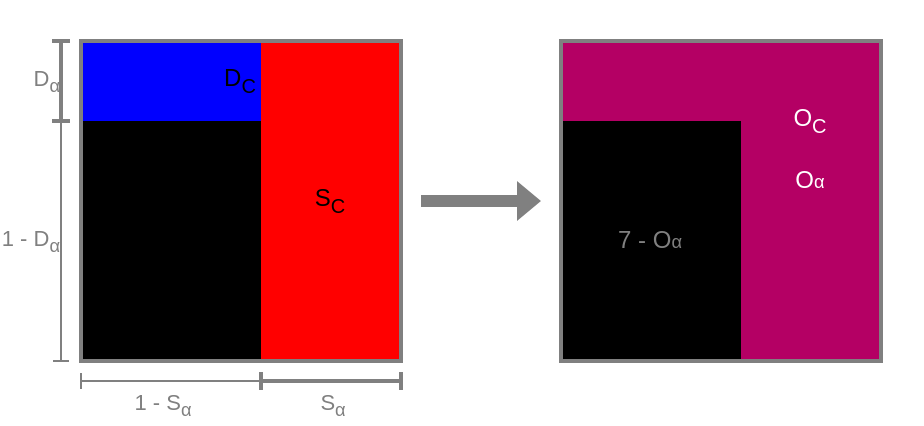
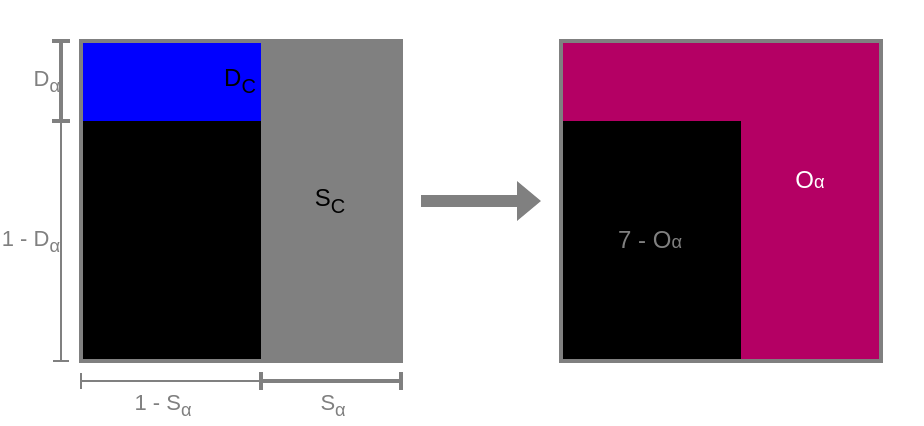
(811, 121) -> none
(331, 201) -> (331, 201)
